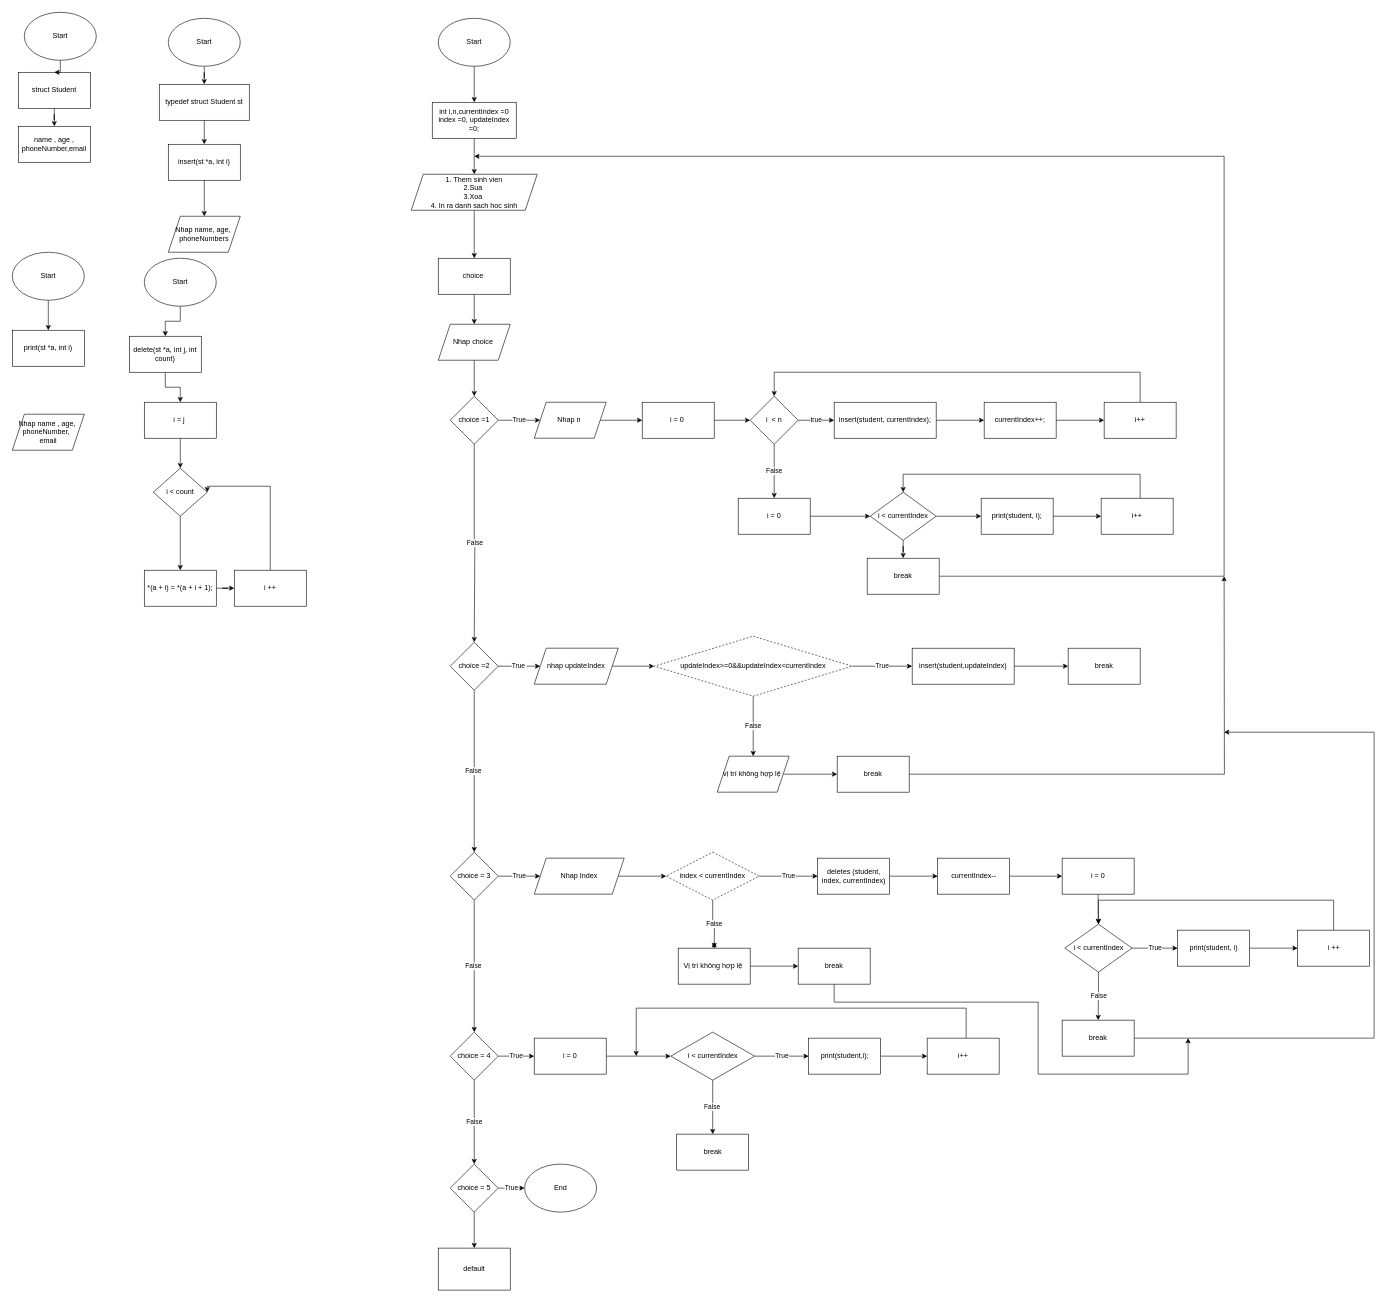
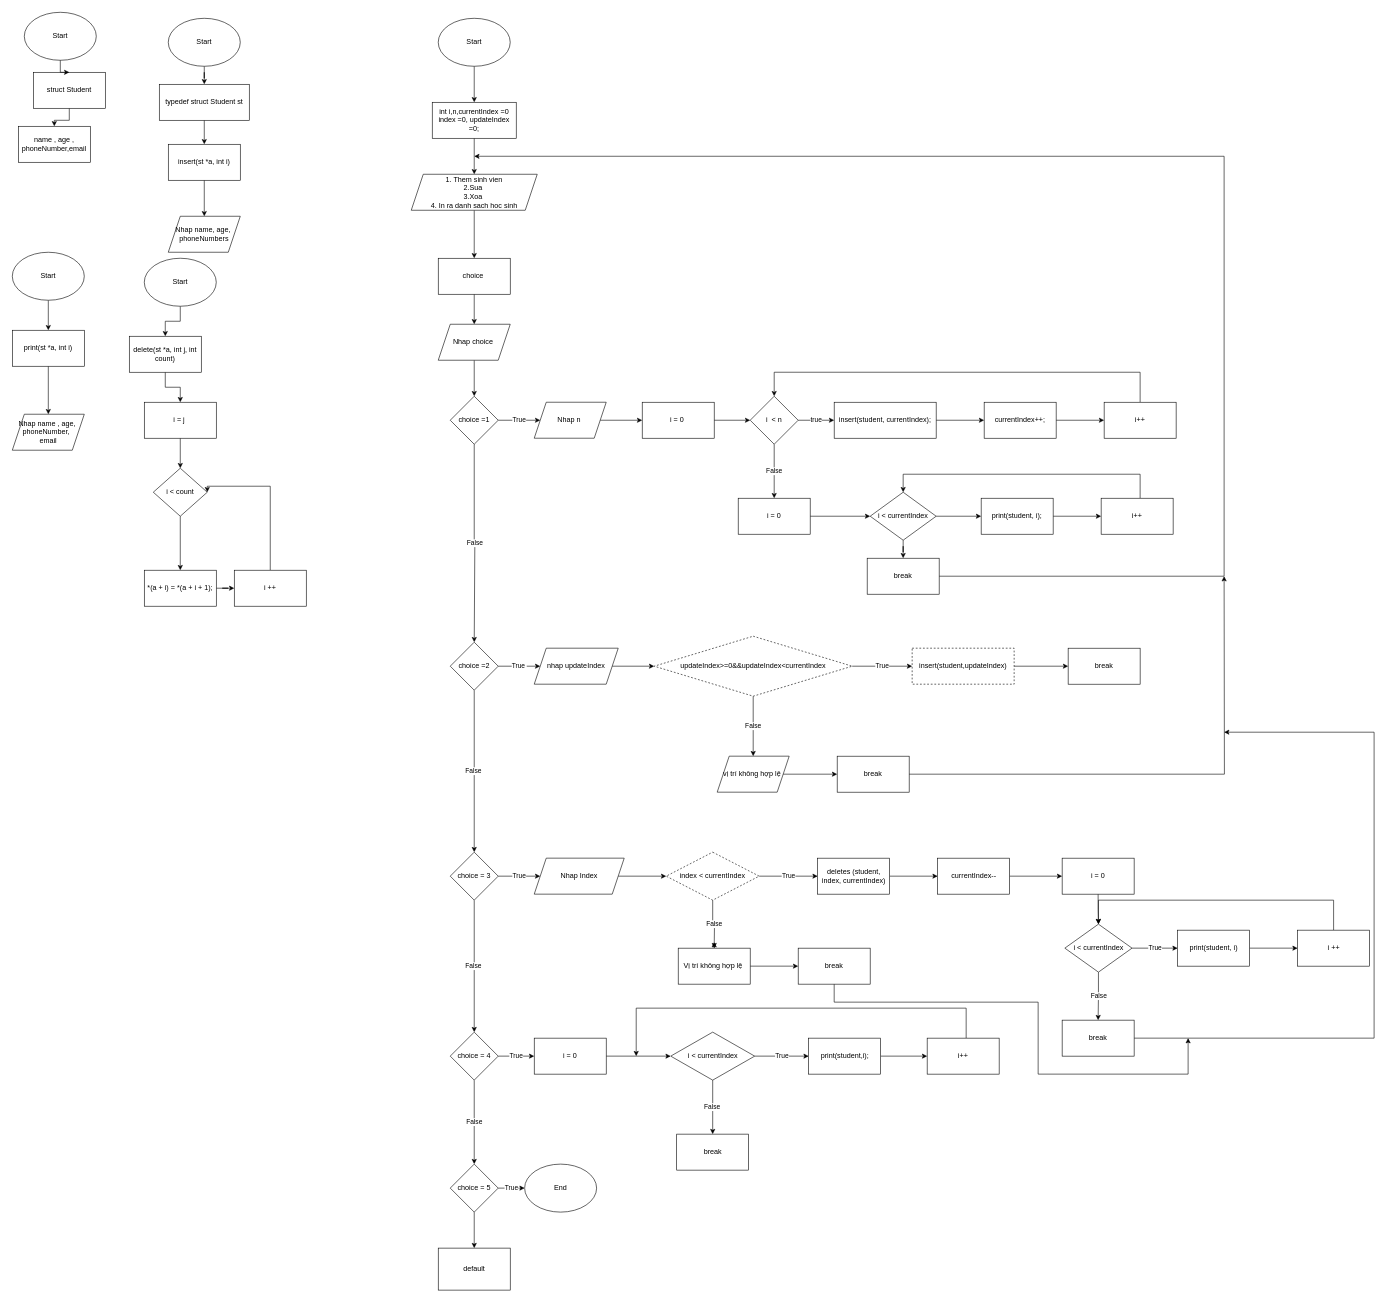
(54, 90) -> (69, 90)
none -> (48, 408)
(963, 666) -> (963, 666)
